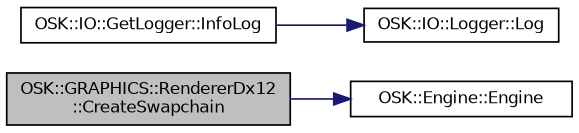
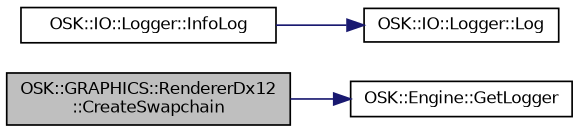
(148, 25) -> (148, 25)
(461, 99) -> (461, 99)
